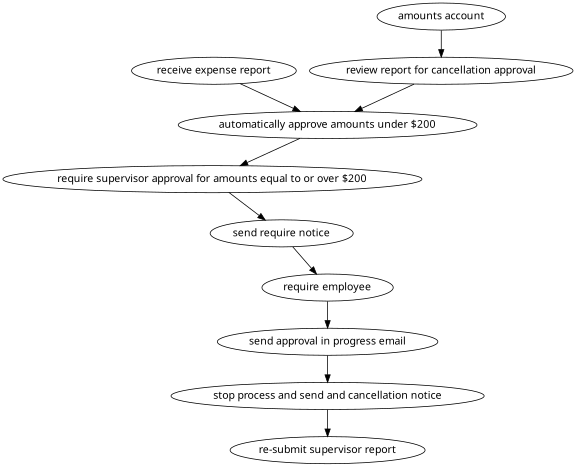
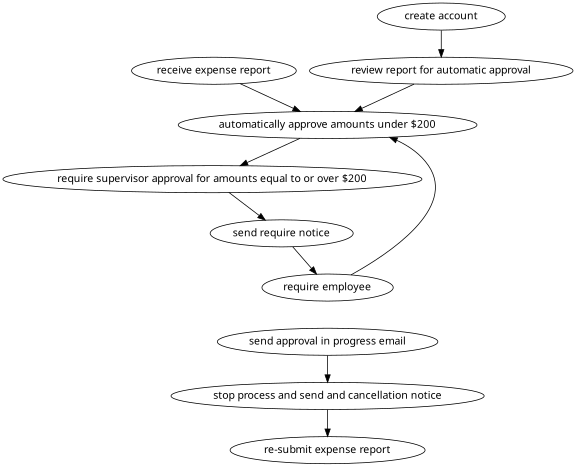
(441, 17) -> (441, 17)
(441, 71) -> (441, 71)
(328, 311) -> (425, 216)
(328, 450) -> (328, 450)
